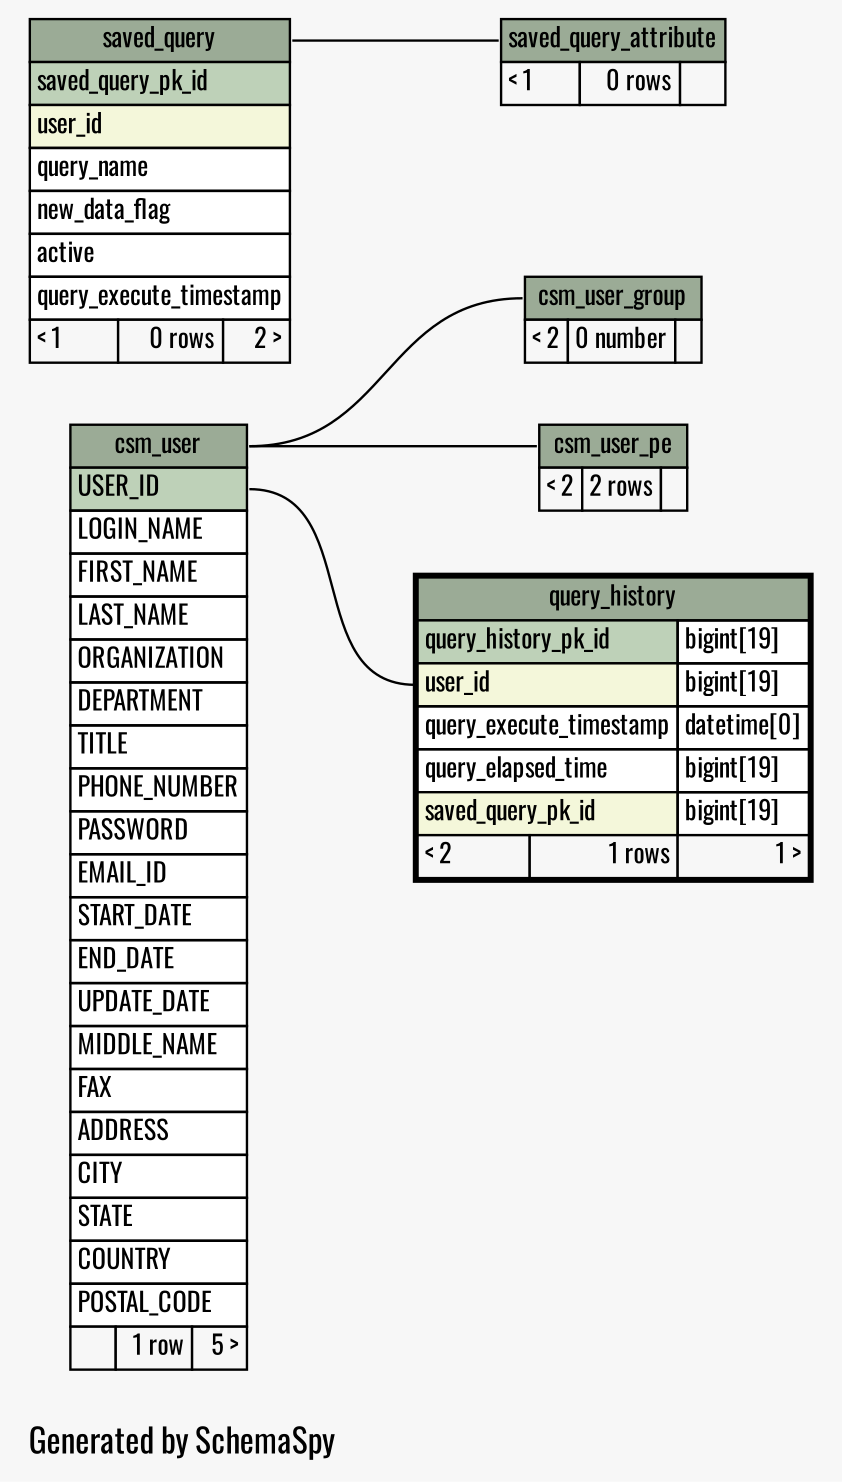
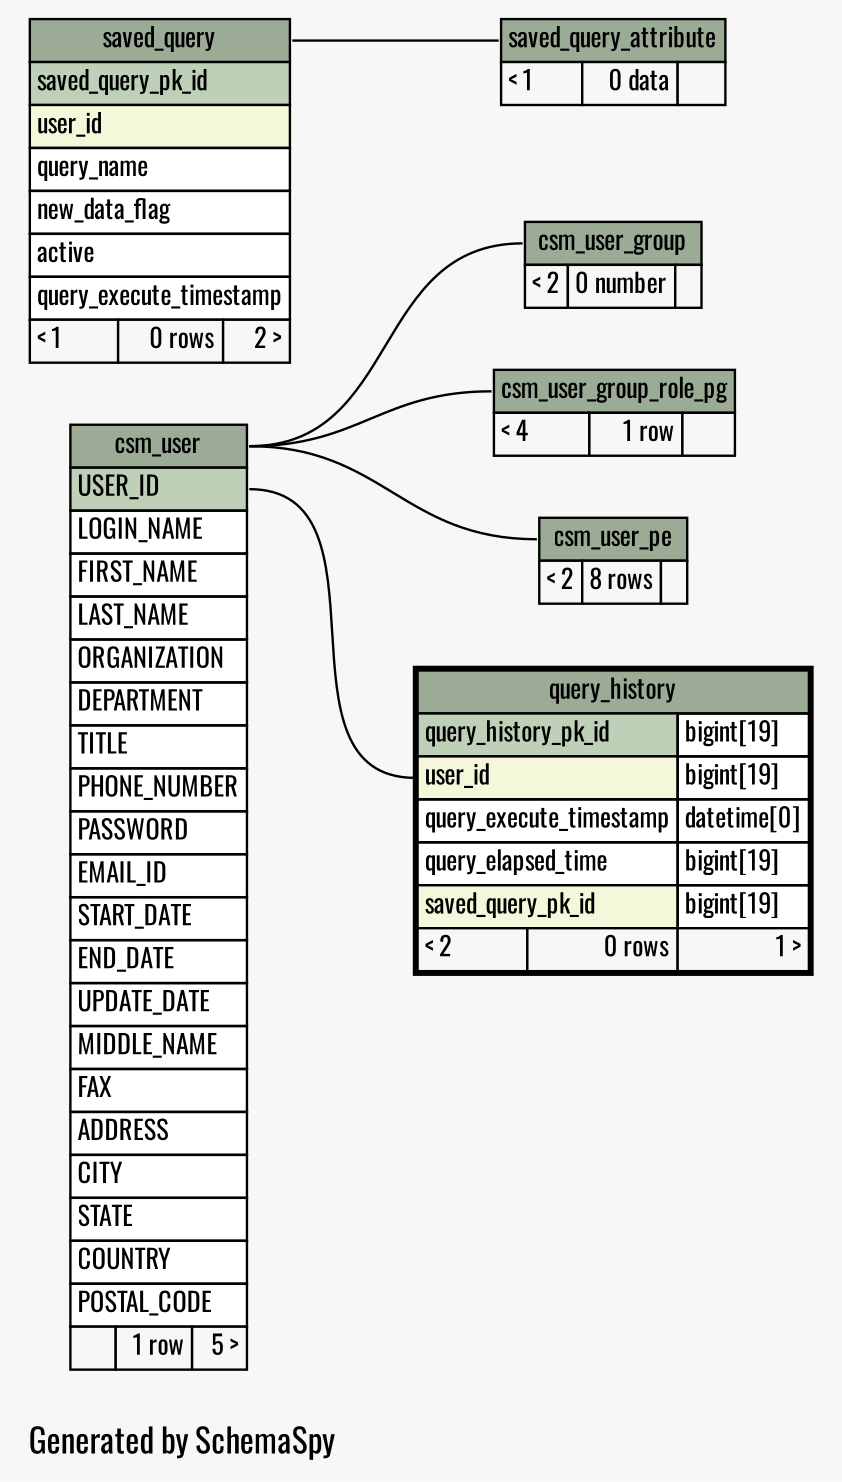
(639, 82) -> (639, 82)
none -> (613, 413)
(622, 488) -> (622, 581)
(639, 855) -> (637, 948)
